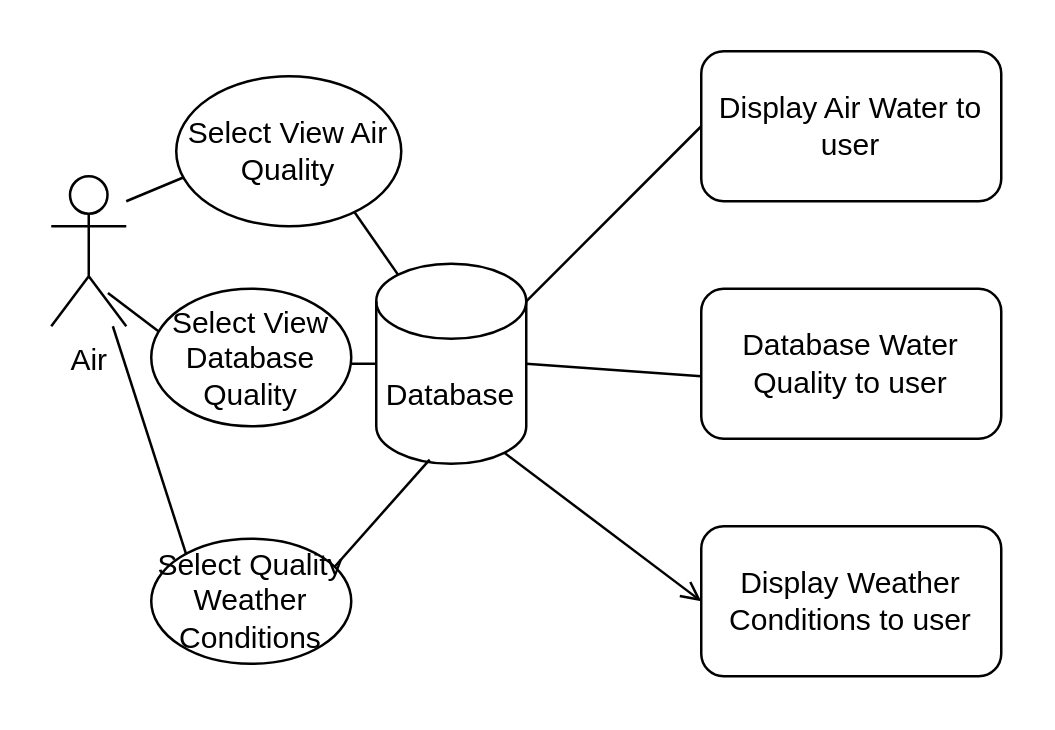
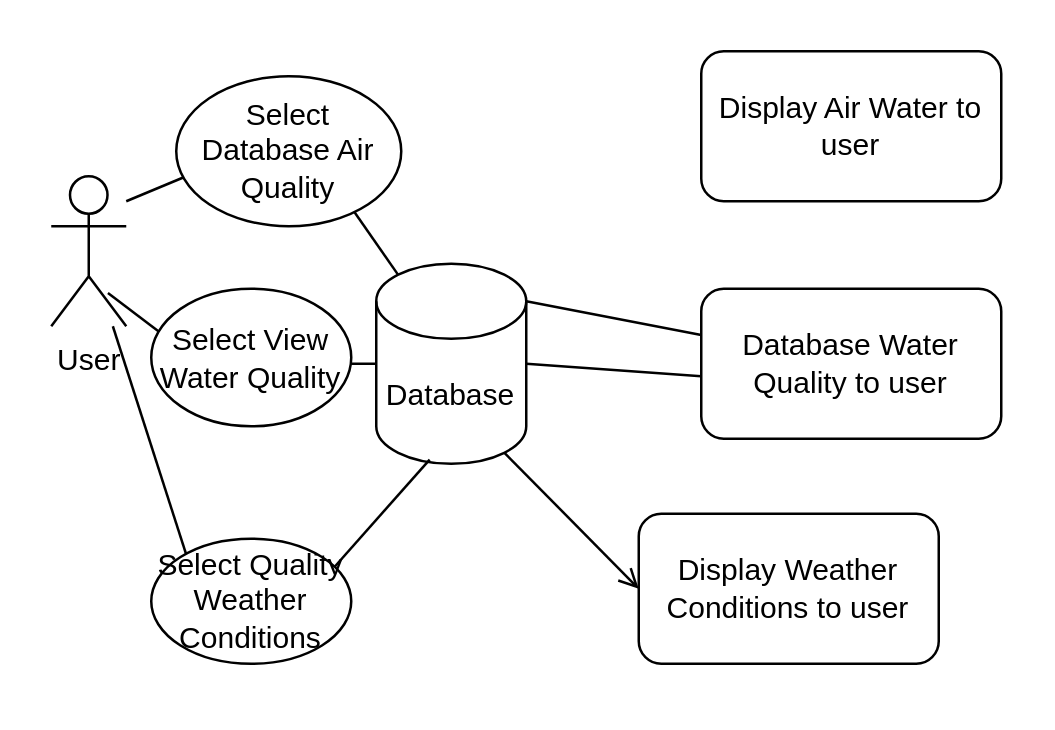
(289, 151) -> (289, 151)
(614, 213) -> (616, 319)
(251, 359) -> (251, 359)
(90, 362) -> (90, 362)
(851, 601) -> (789, 589)
